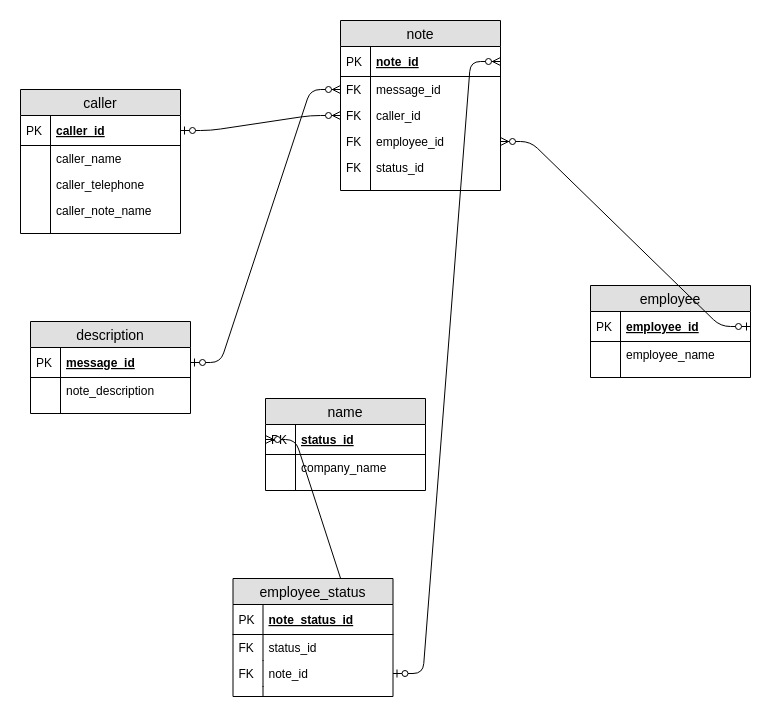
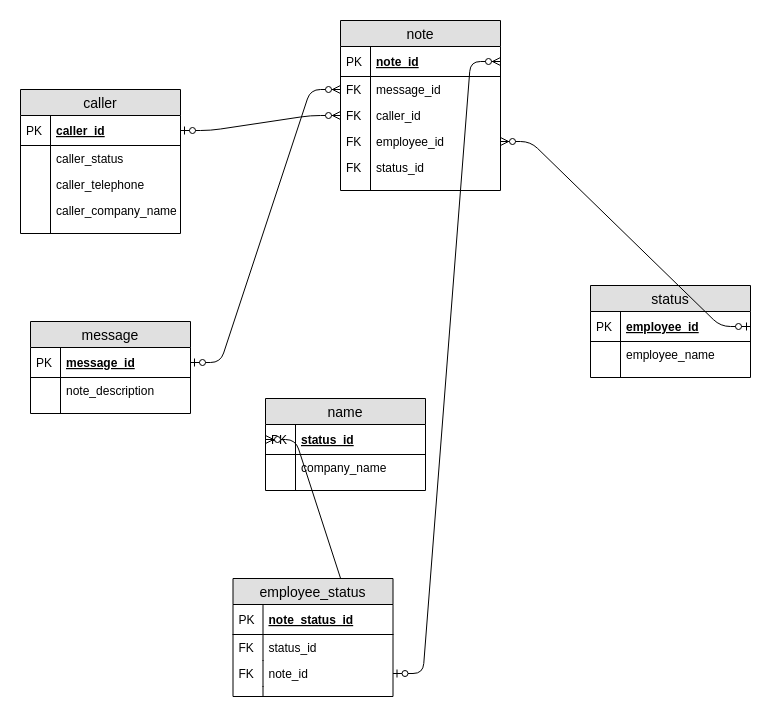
(90, 159) -> (97, 159)
(107, 211) -> (117, 211)
(670, 299) -> (670, 299)
(110, 335) -> (110, 335)
